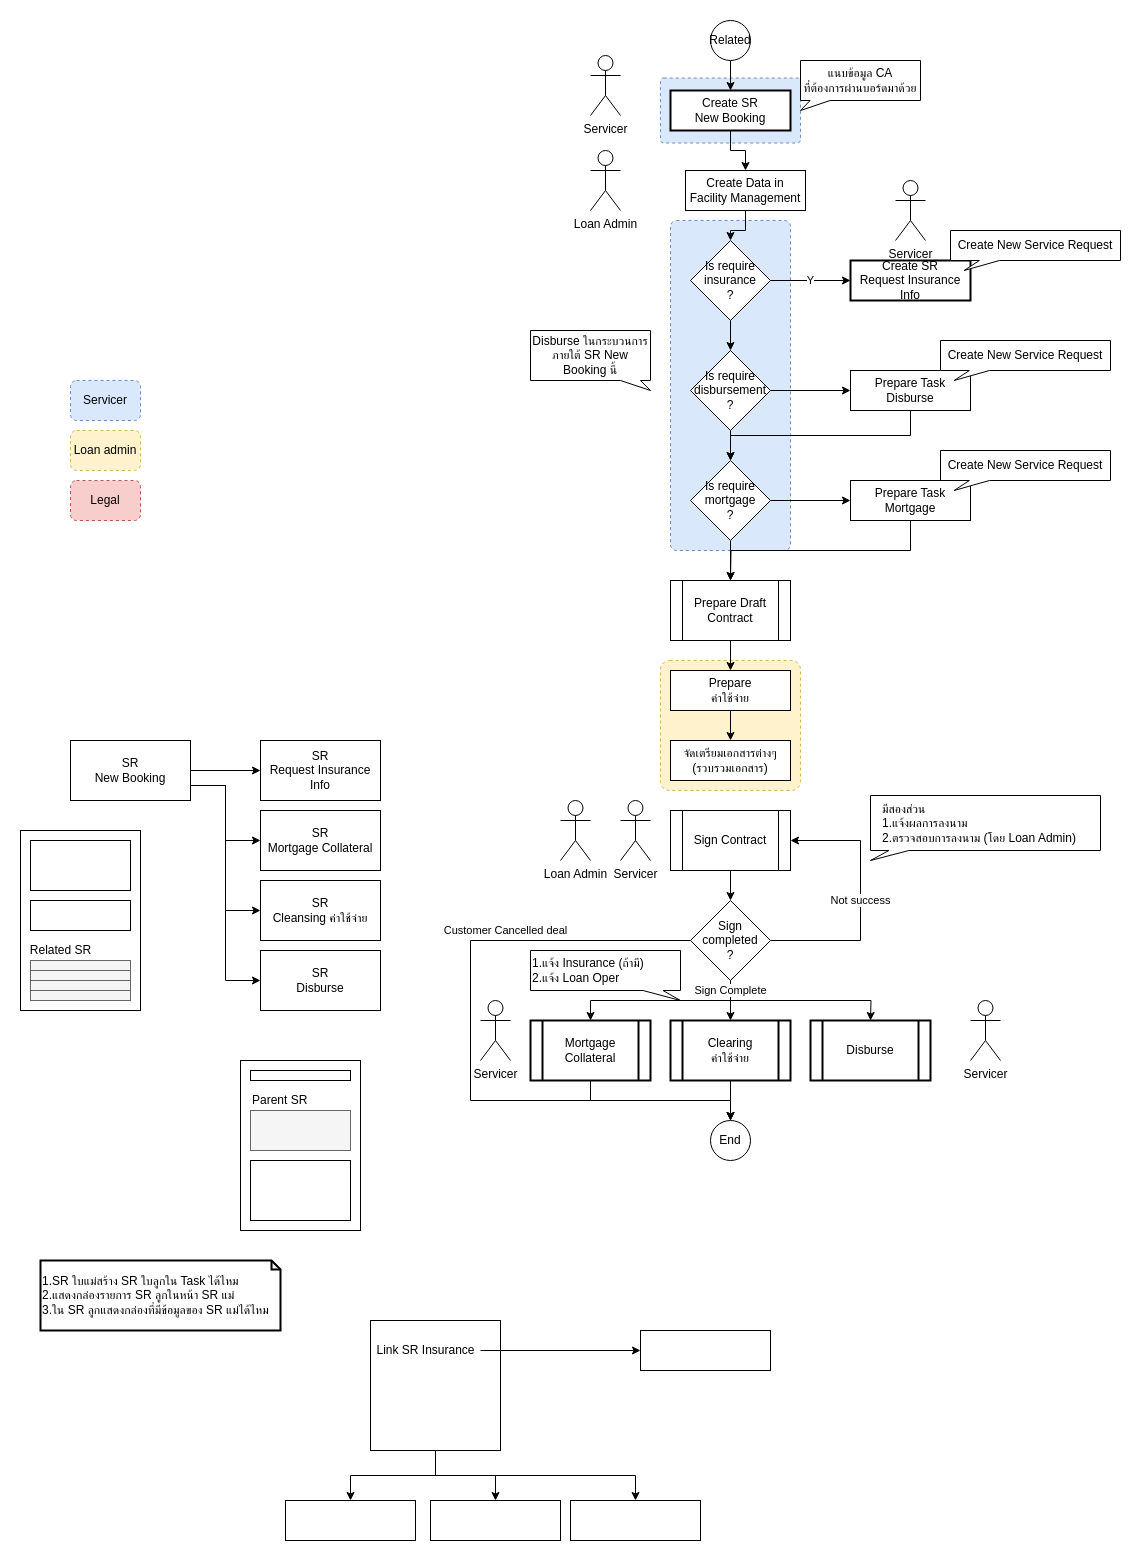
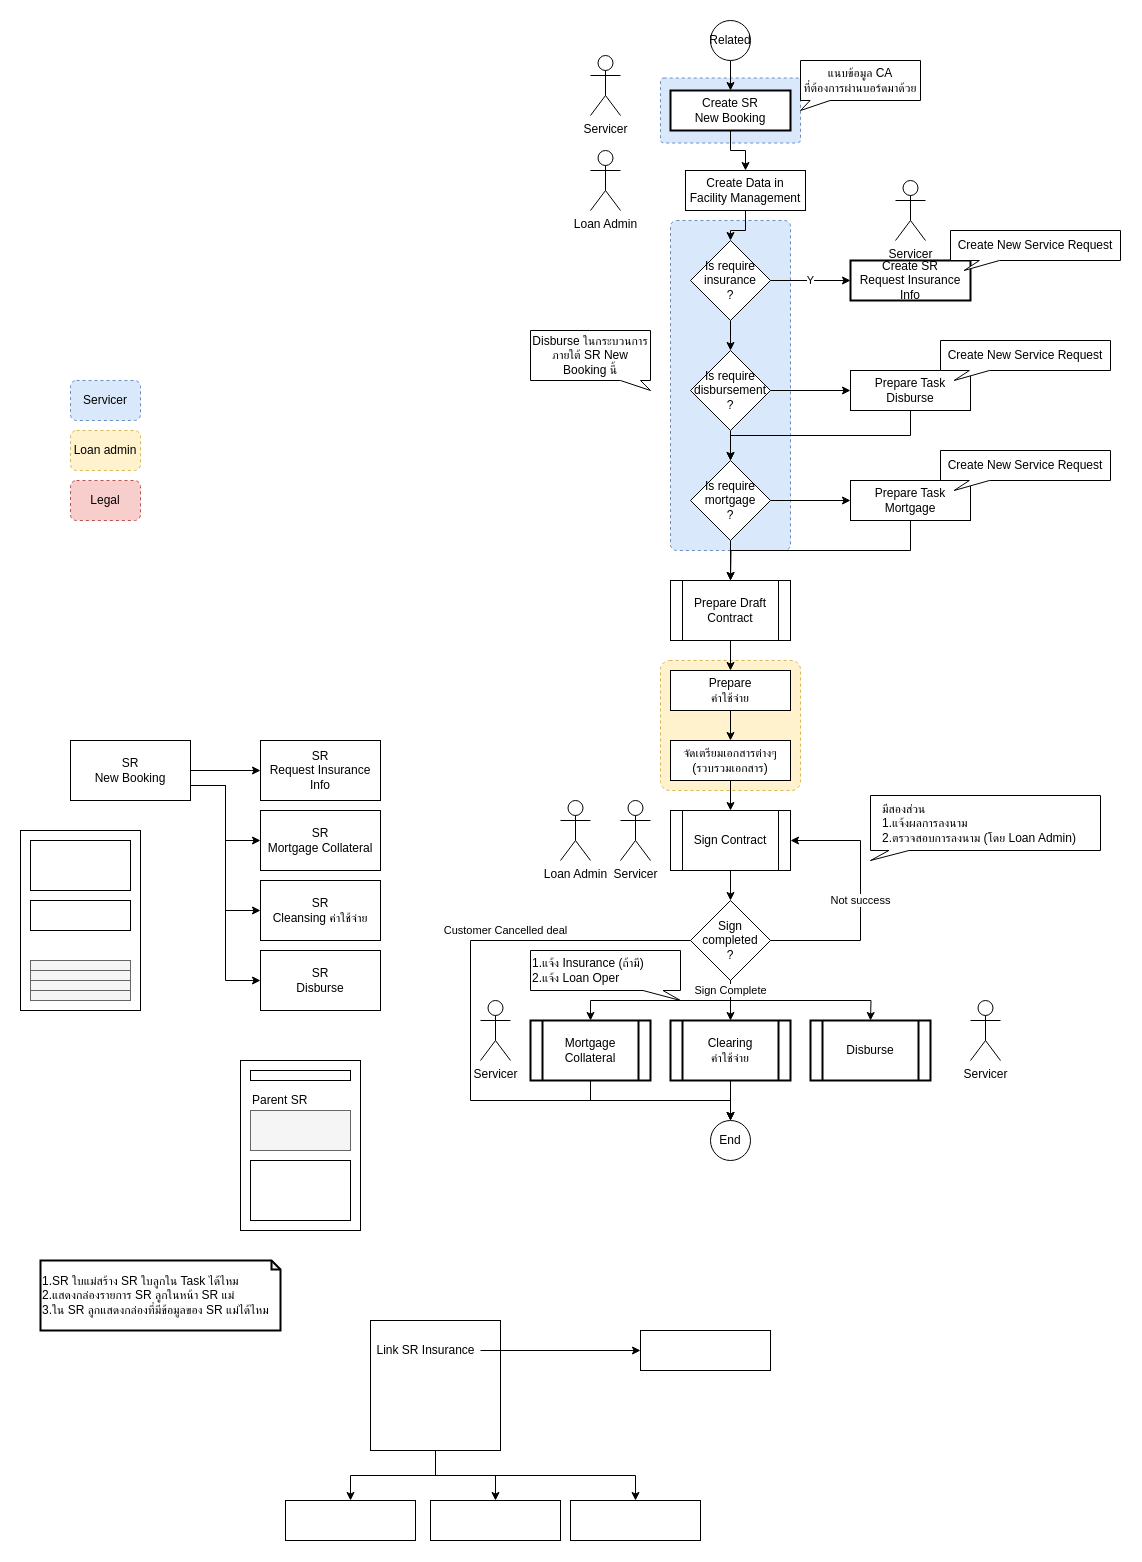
none -> (731, 792)
(61, 951) -> none
